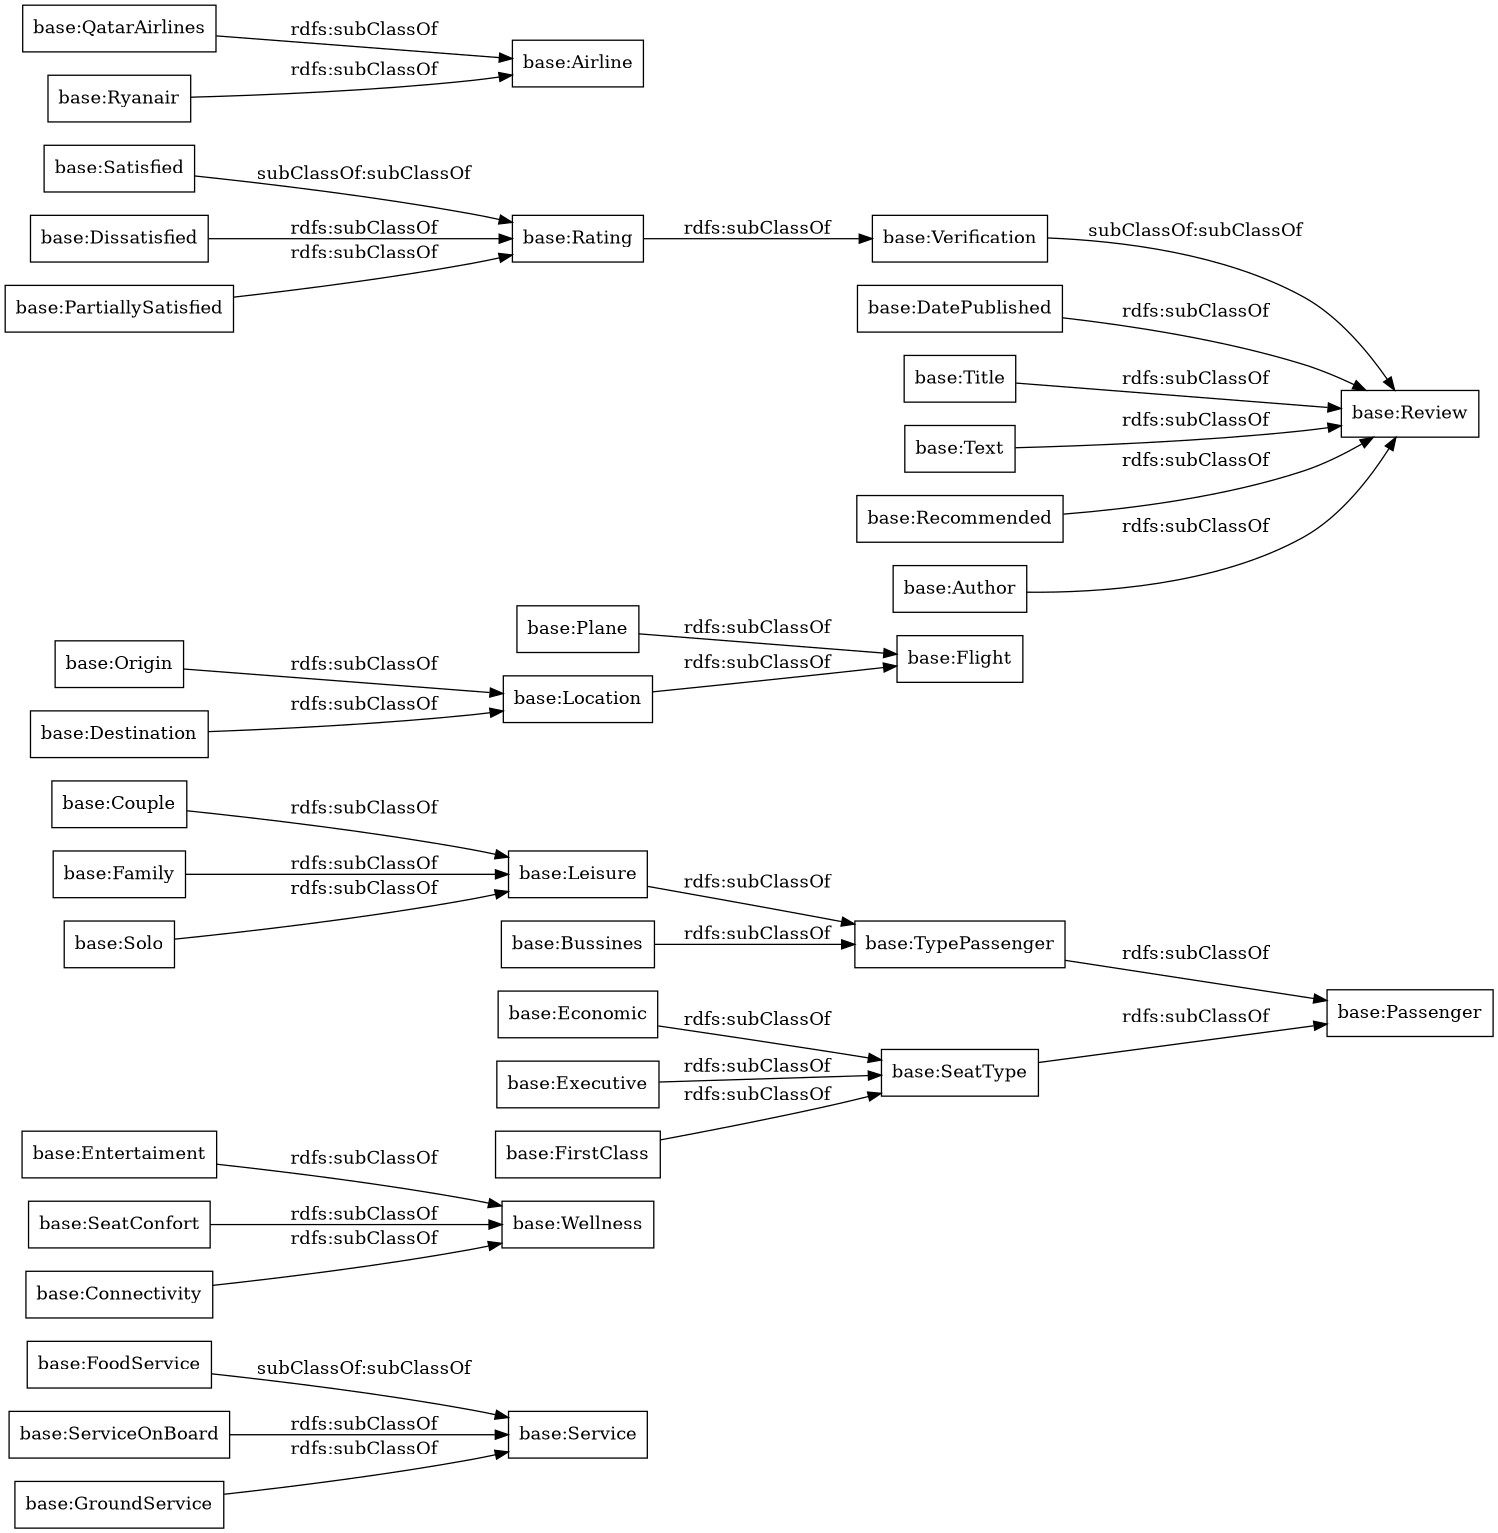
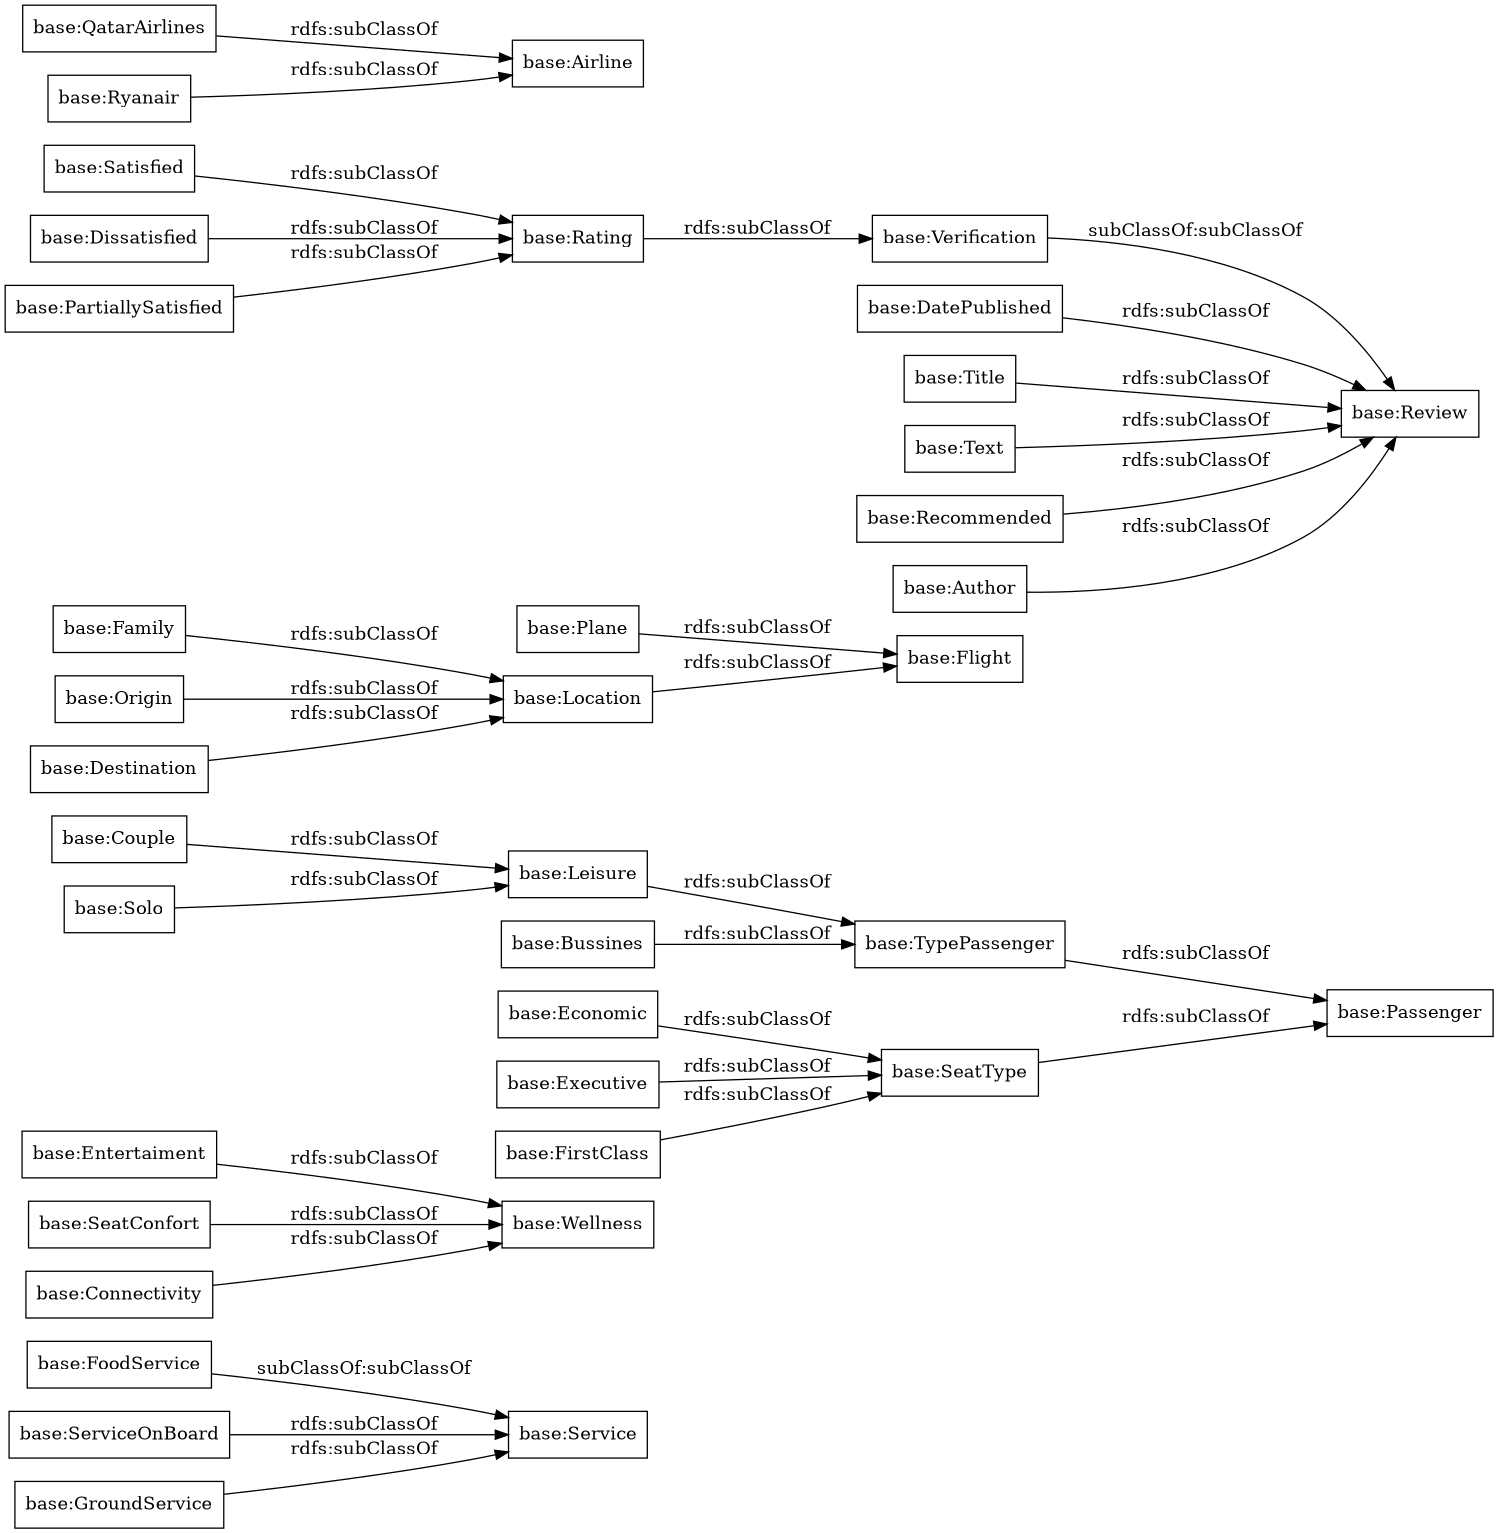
(365, 174) -> (365, 174)
(341, 874) -> (339, 654)
